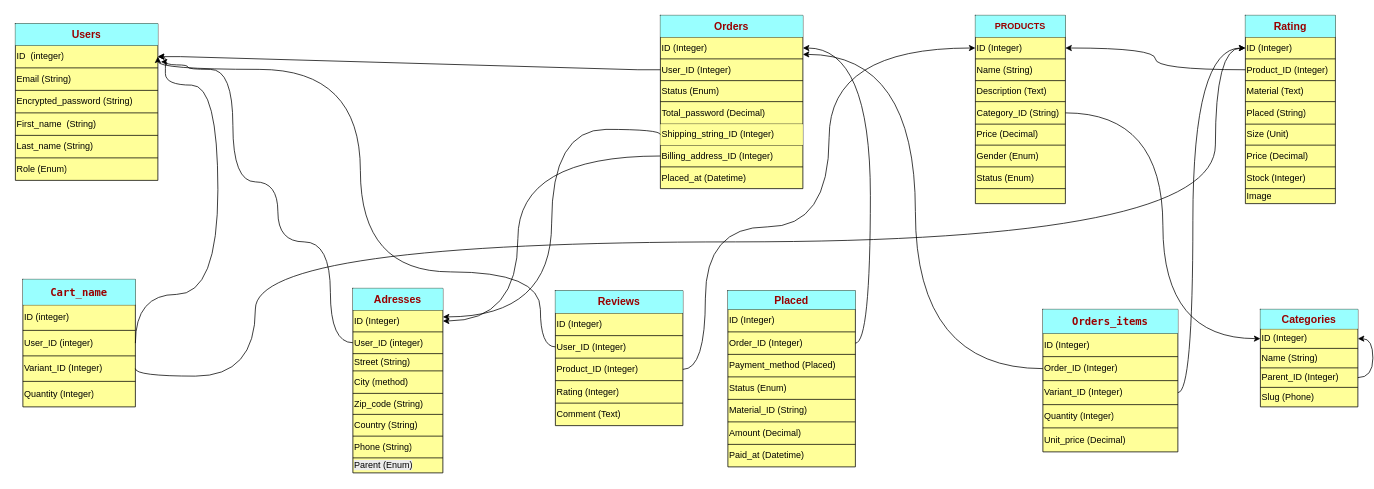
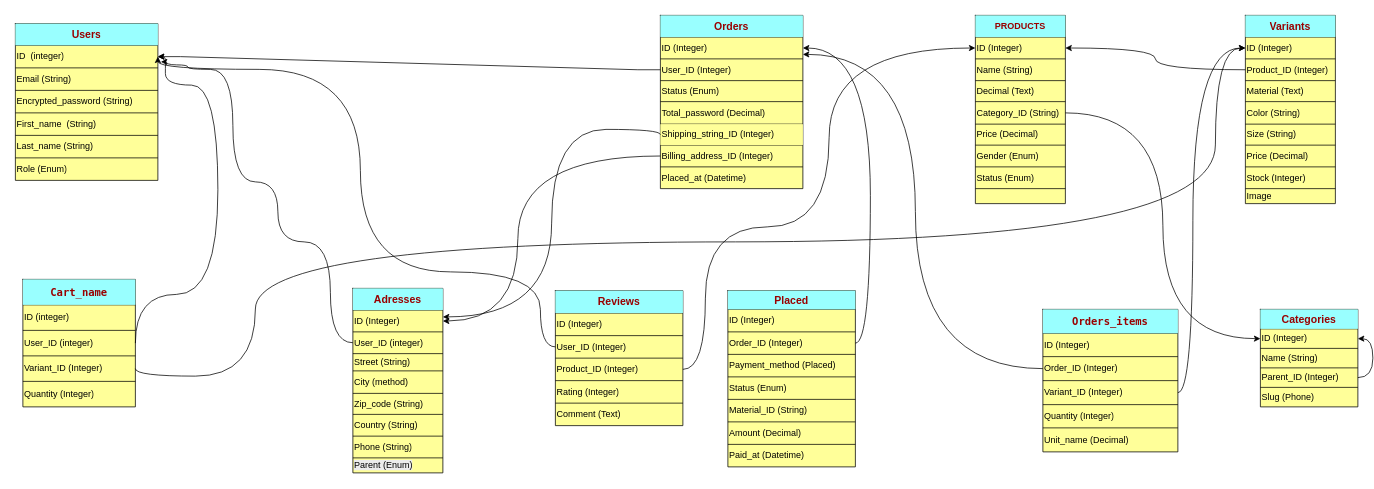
(1290, 27) -> (1290, 27)
(1019, 91) -> (1009, 91)
(1281, 113) -> (1279, 113)
(1271, 135) -> (1276, 135)
(1089, 440) -> (1088, 440)
